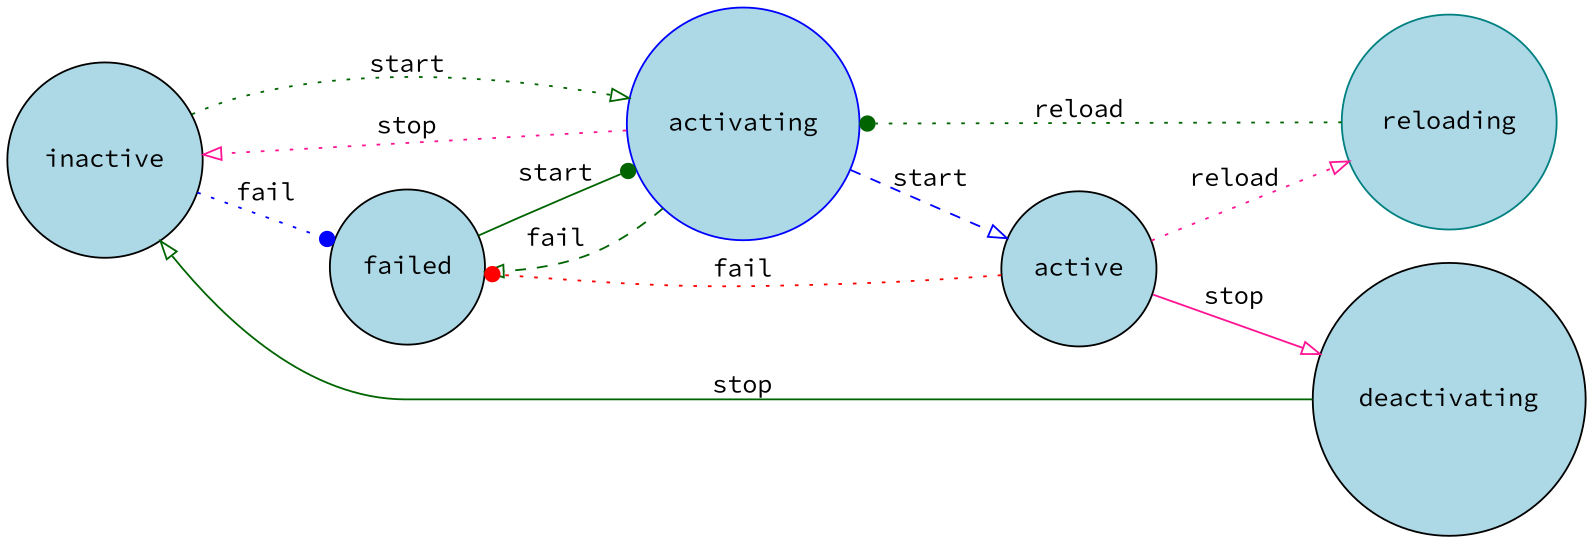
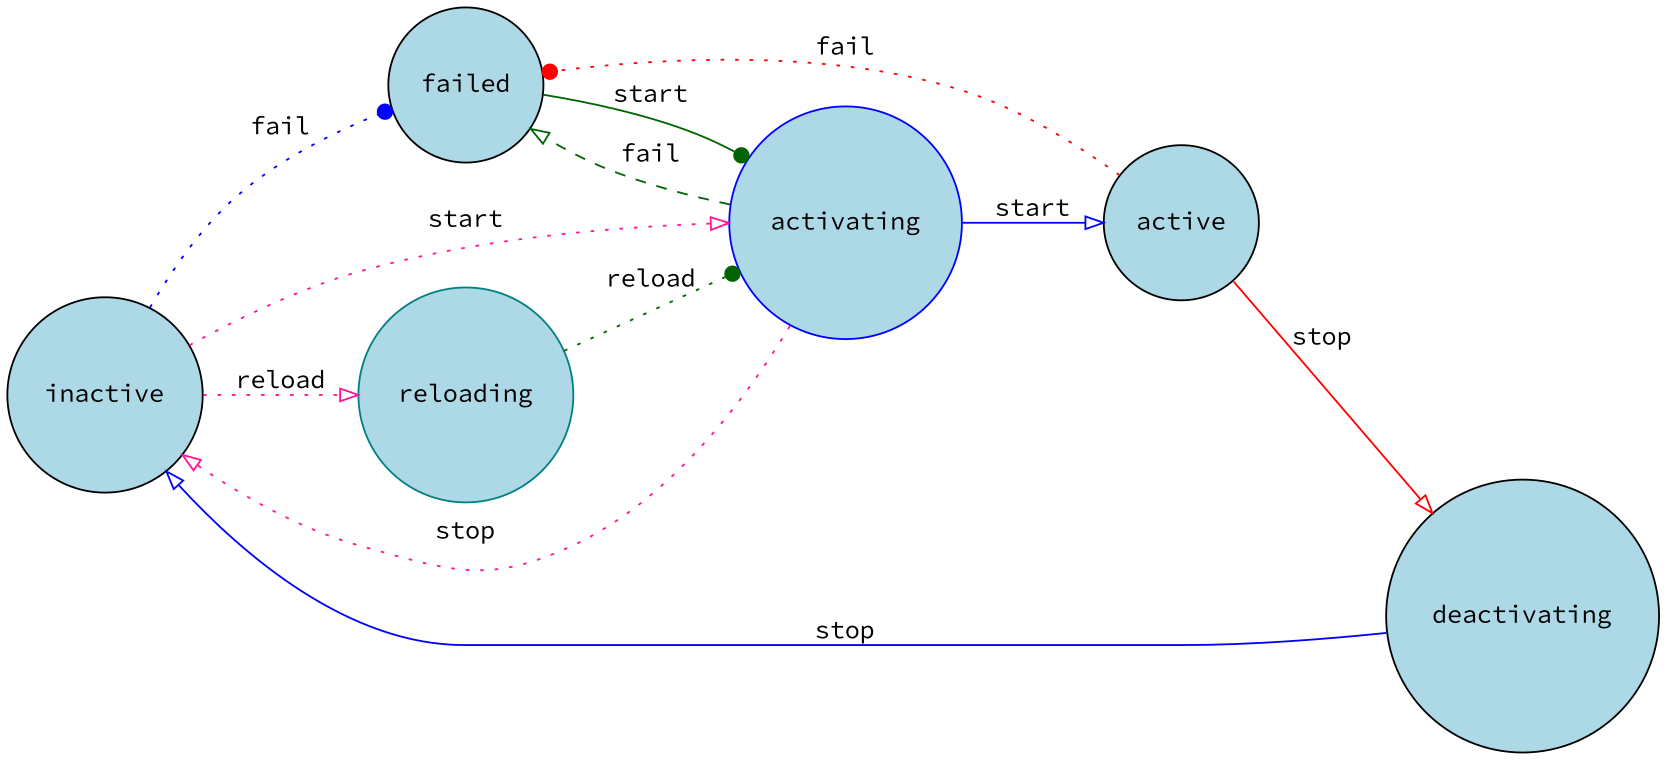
(399, 77) -> (442, 252)
(920, 200) -> (1024, 223)
(1242, 204) -> (272, 395)
(1228, 321) -> (1327, 390)
(718, 399) -> (758, 645)
